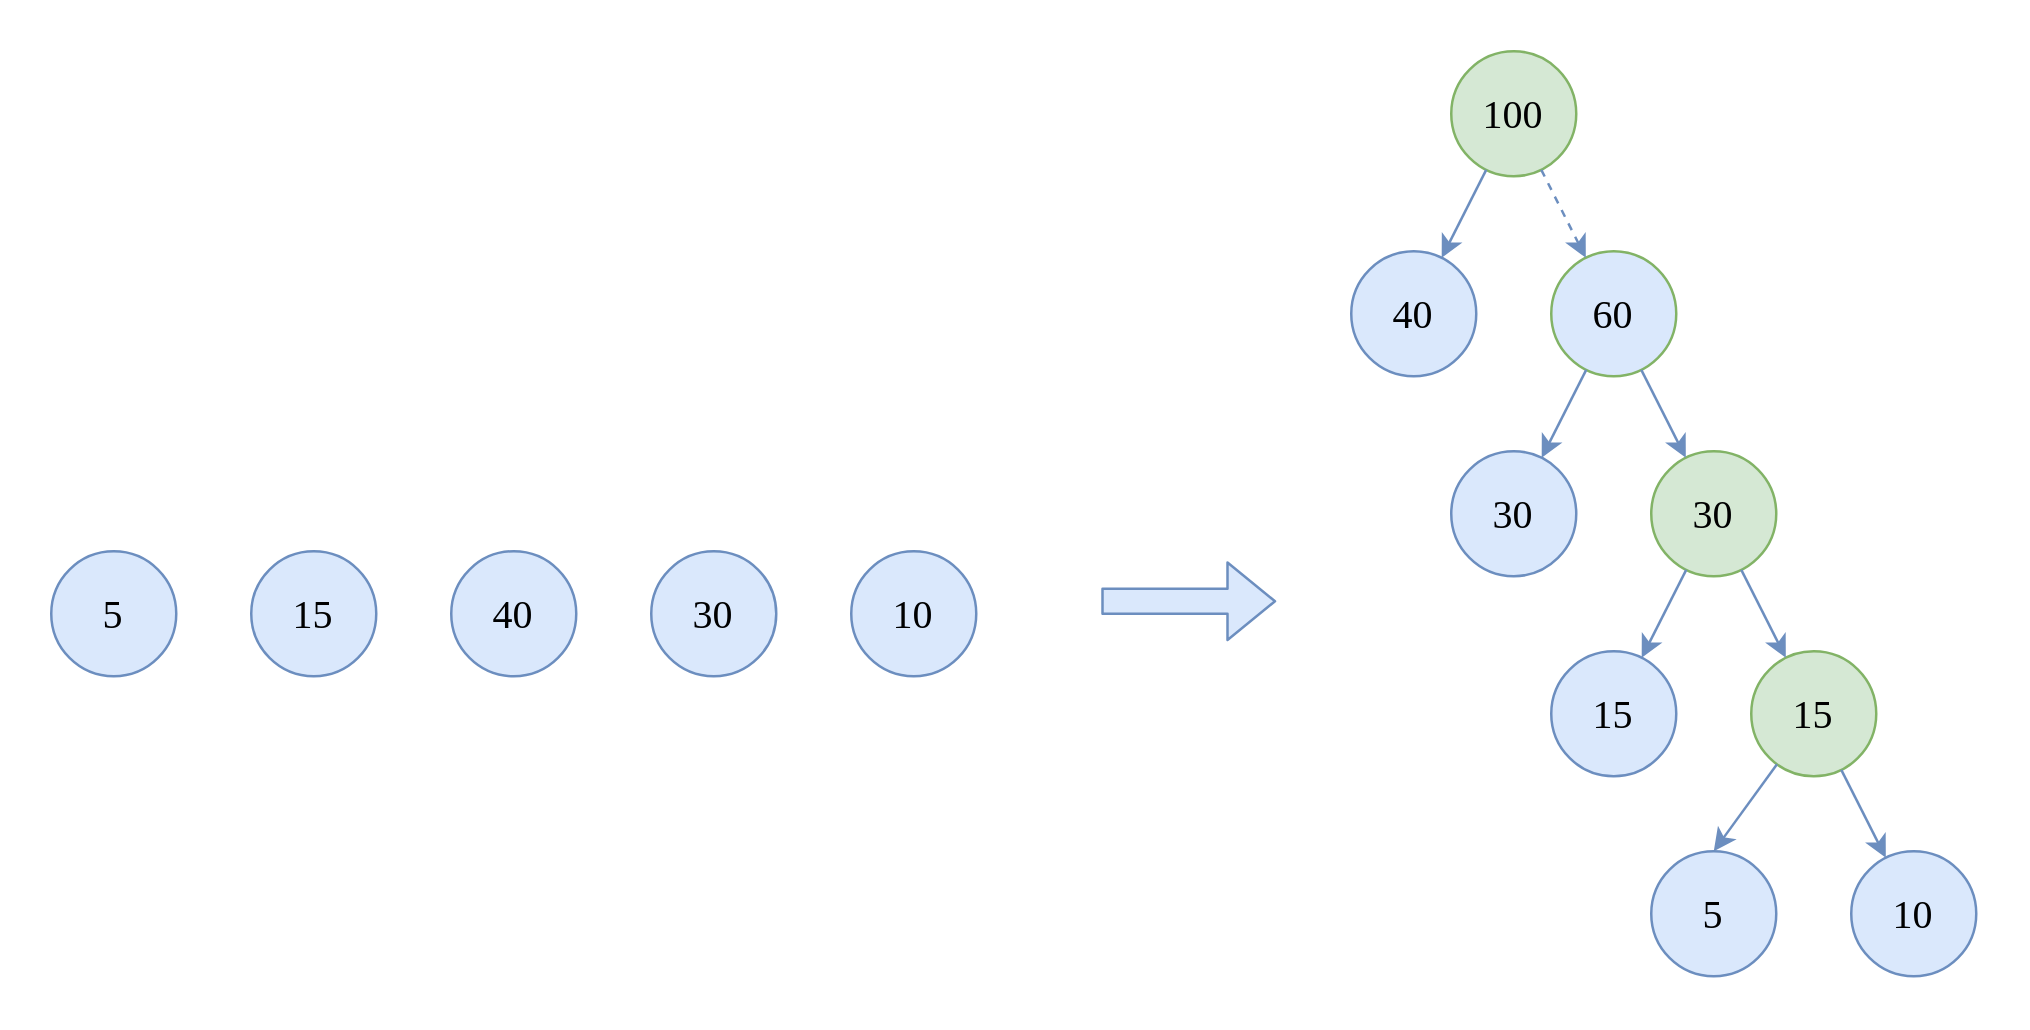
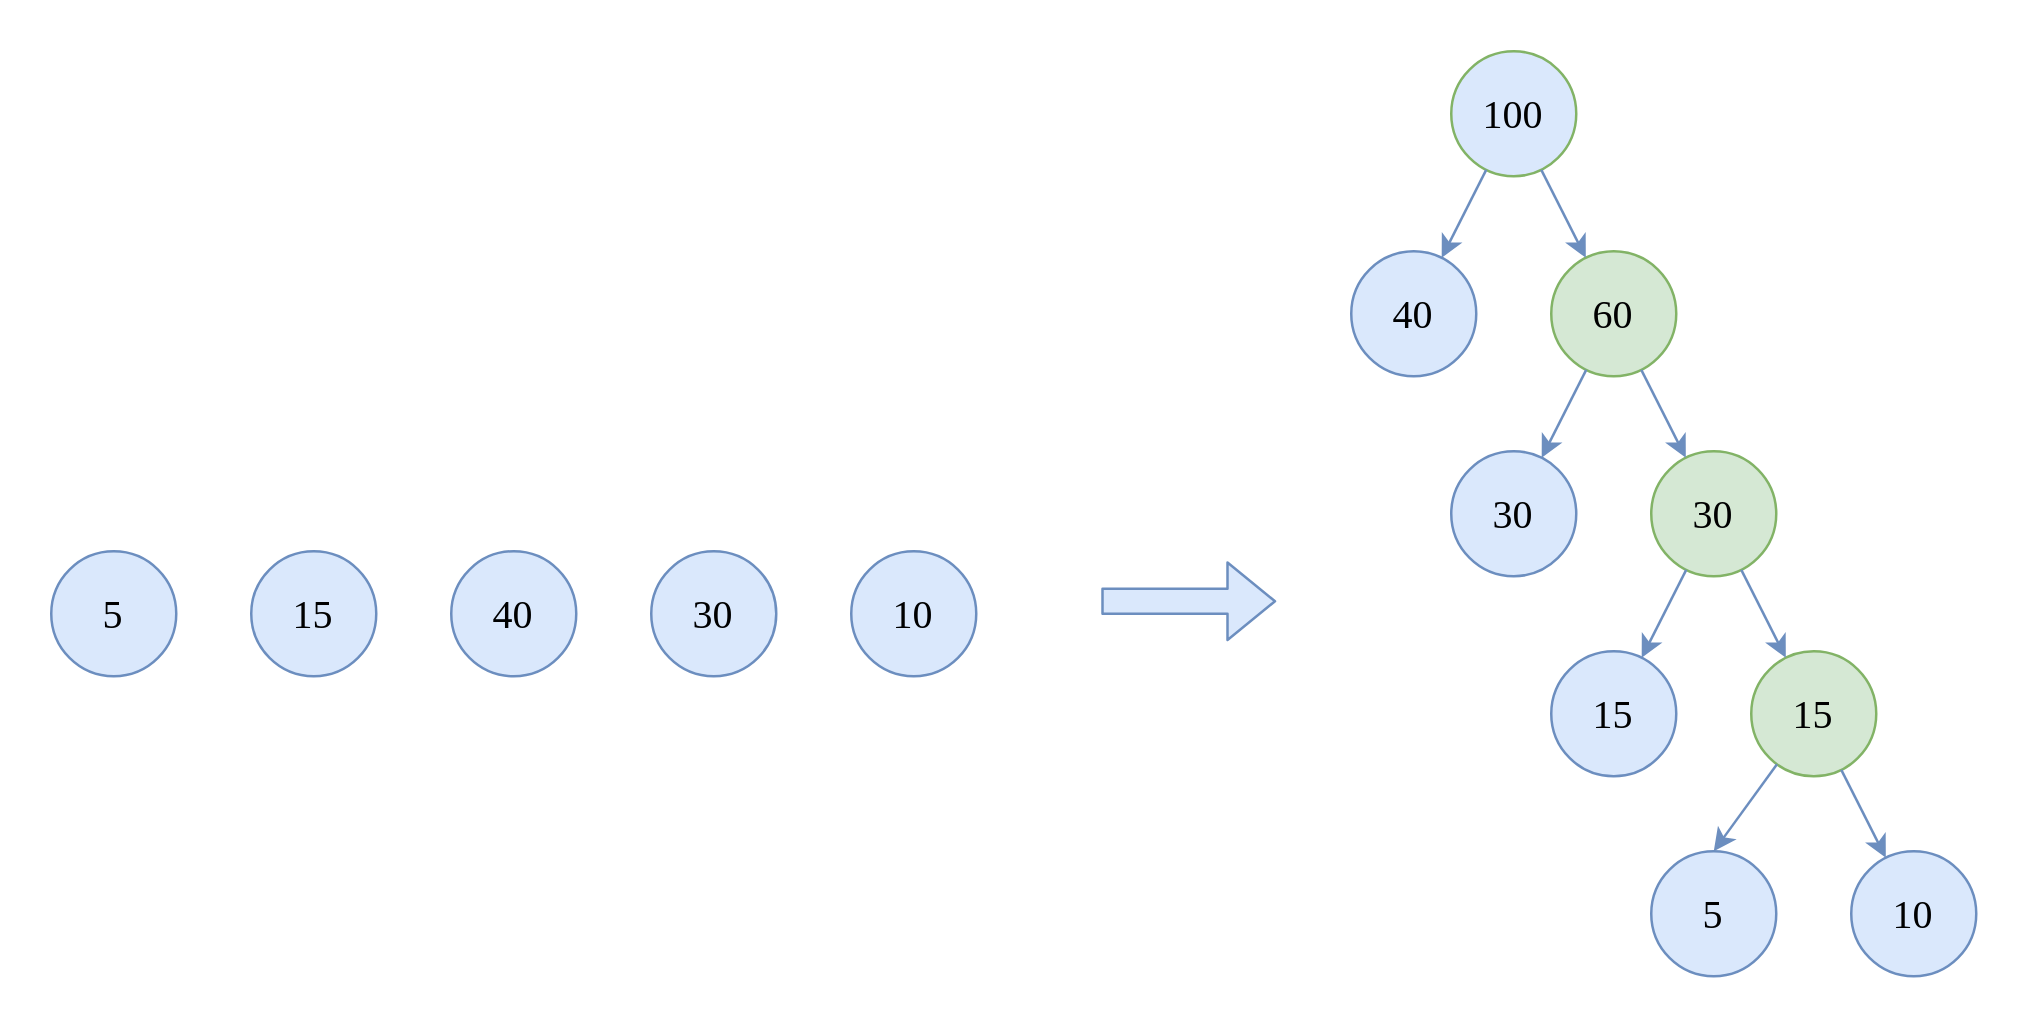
(1514, 114) -> (1514, 114)
(1560, 206) -> (1560, 206)
(1614, 314) -> (1614, 314)
